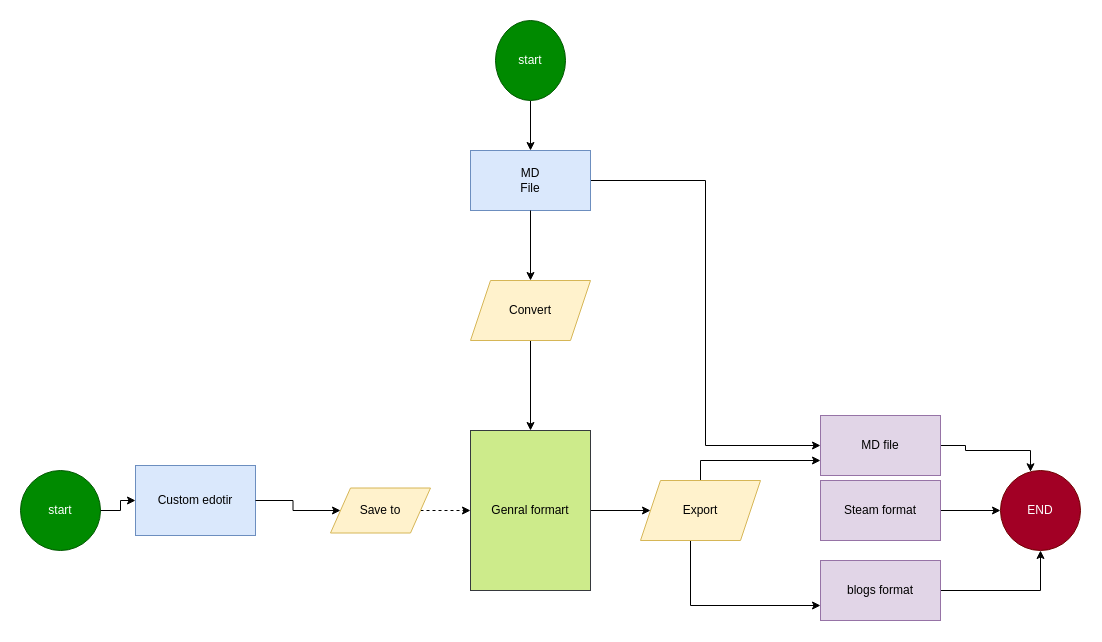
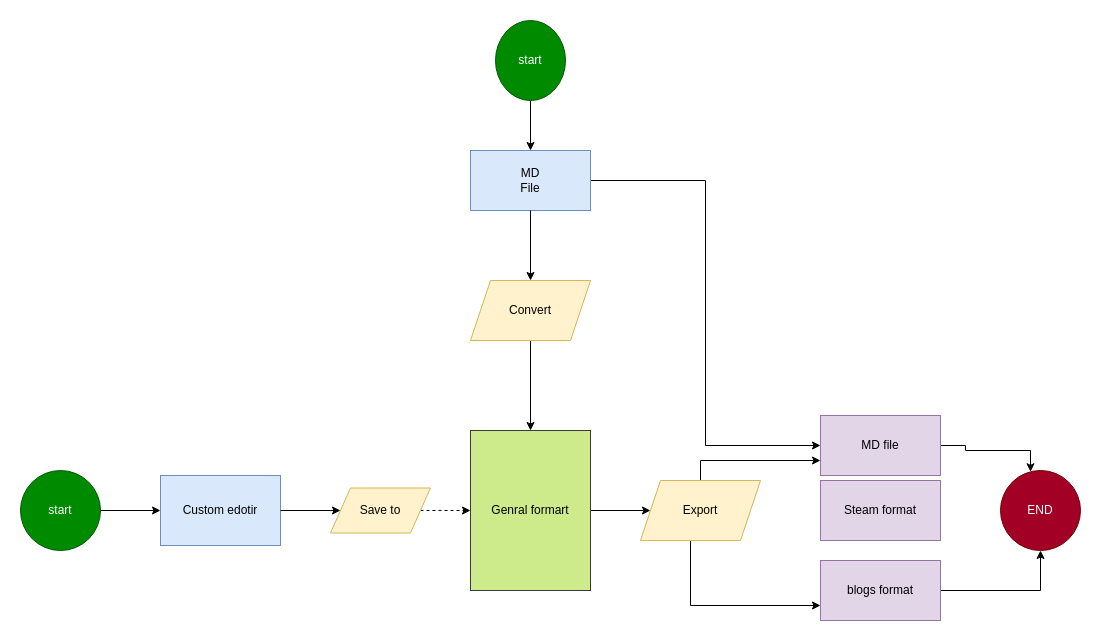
(196, 501) -> (221, 511)
(967, 511) -> none
